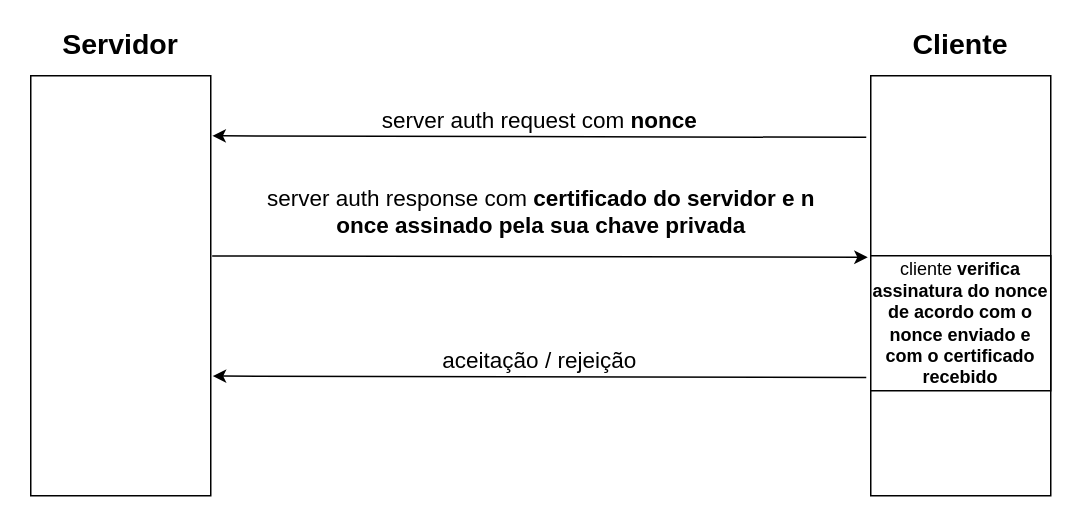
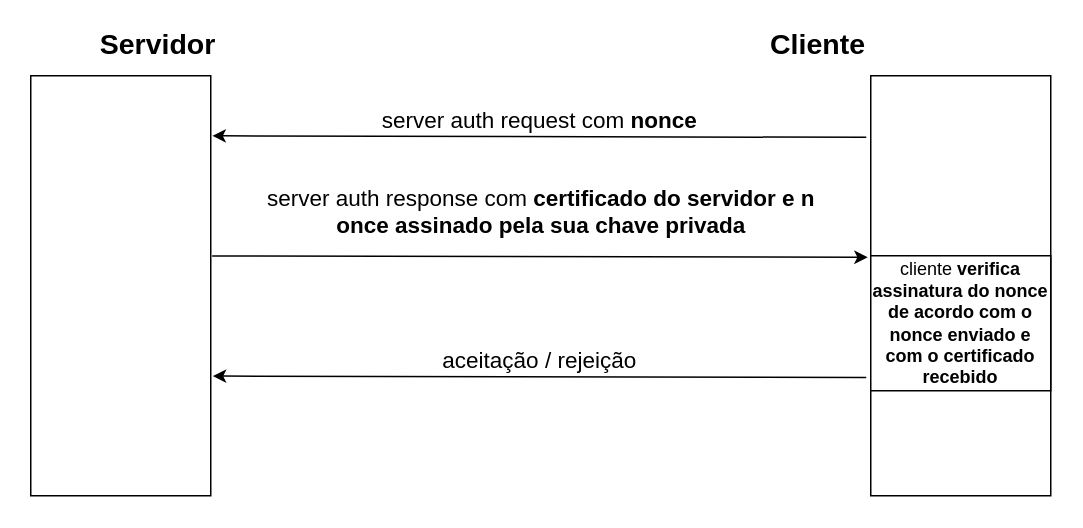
(121, 46) -> (158, 46)
(961, 46) -> (818, 46)
